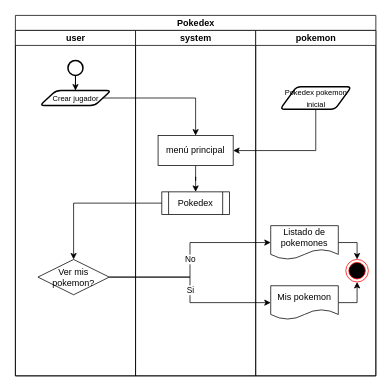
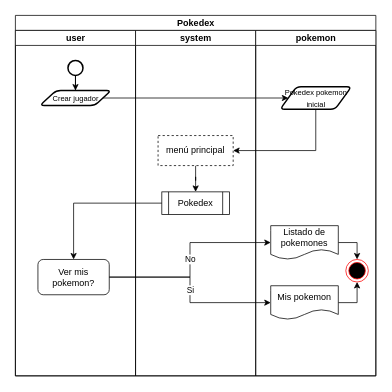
(195, 113) -> (195, 98)
(195, 150) -> (195, 150)
(74, 277) -> (74, 277)
